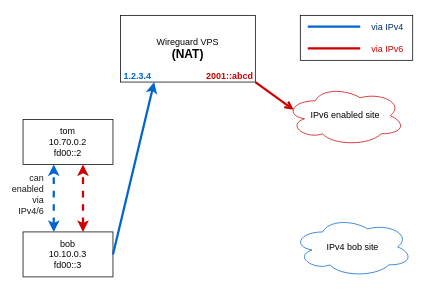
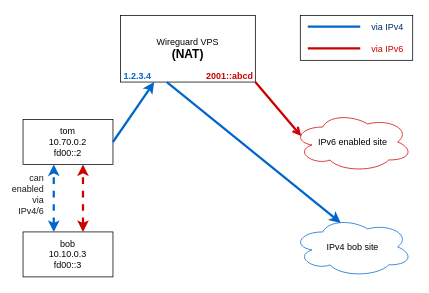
none -> (131, 116)
(345, 116) -> (353, 142)
none -> (251, 150)
(133, 173) -> none
